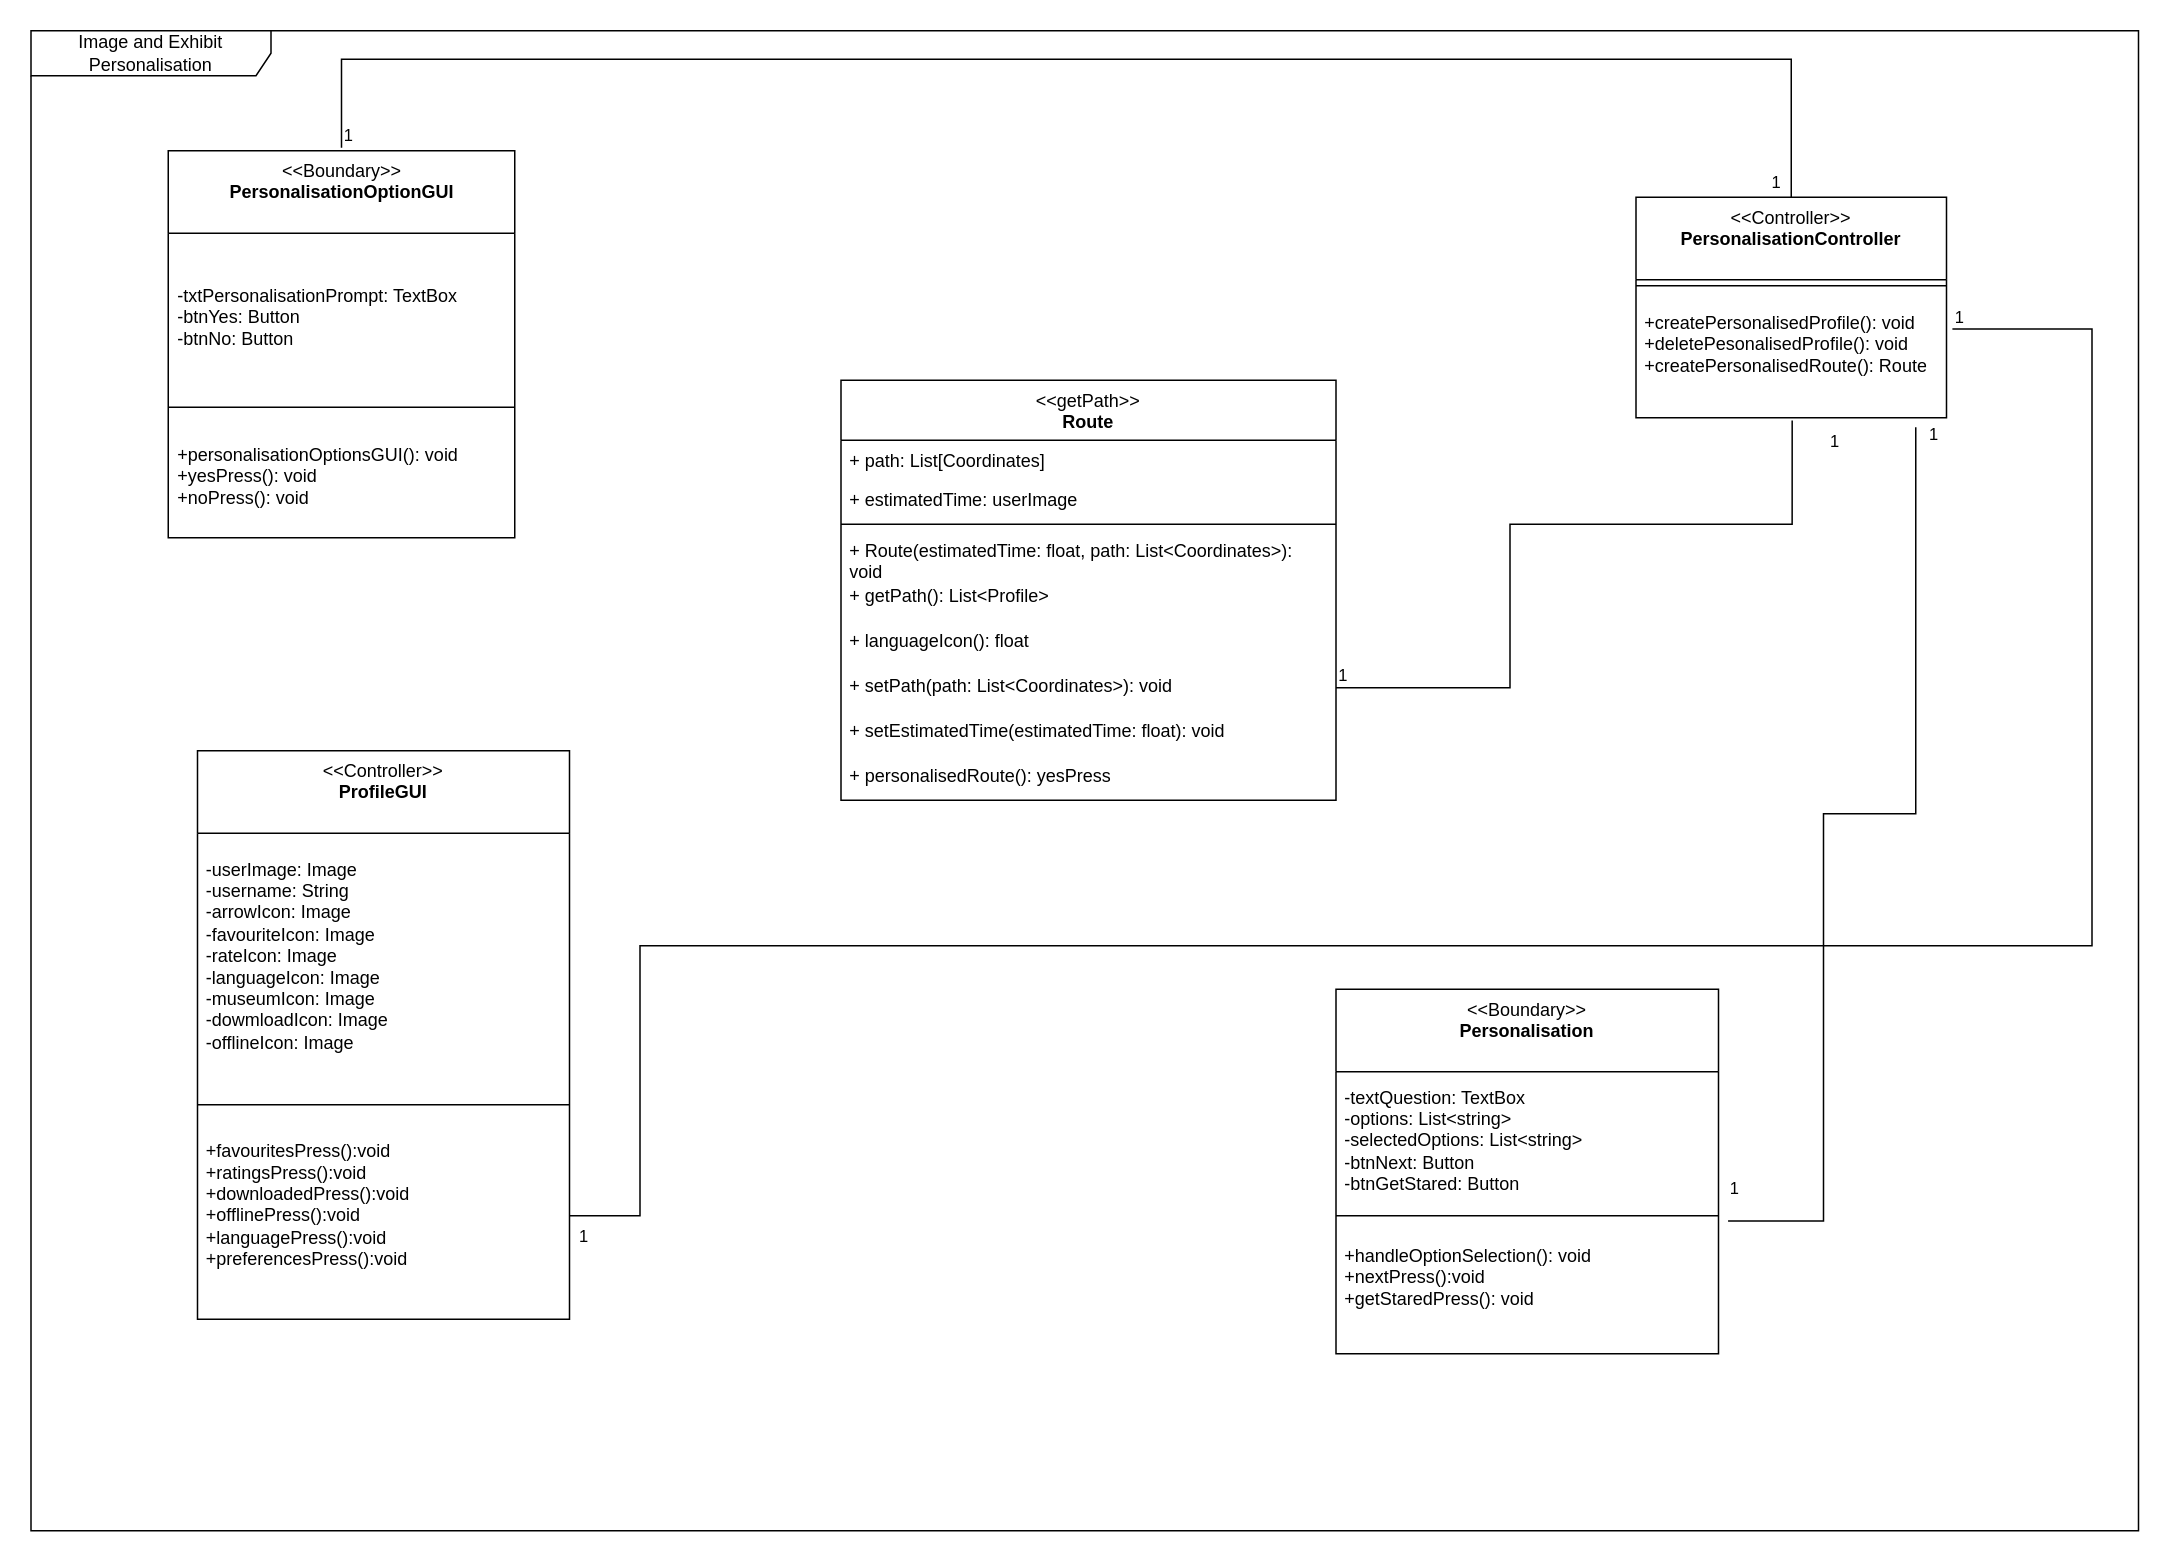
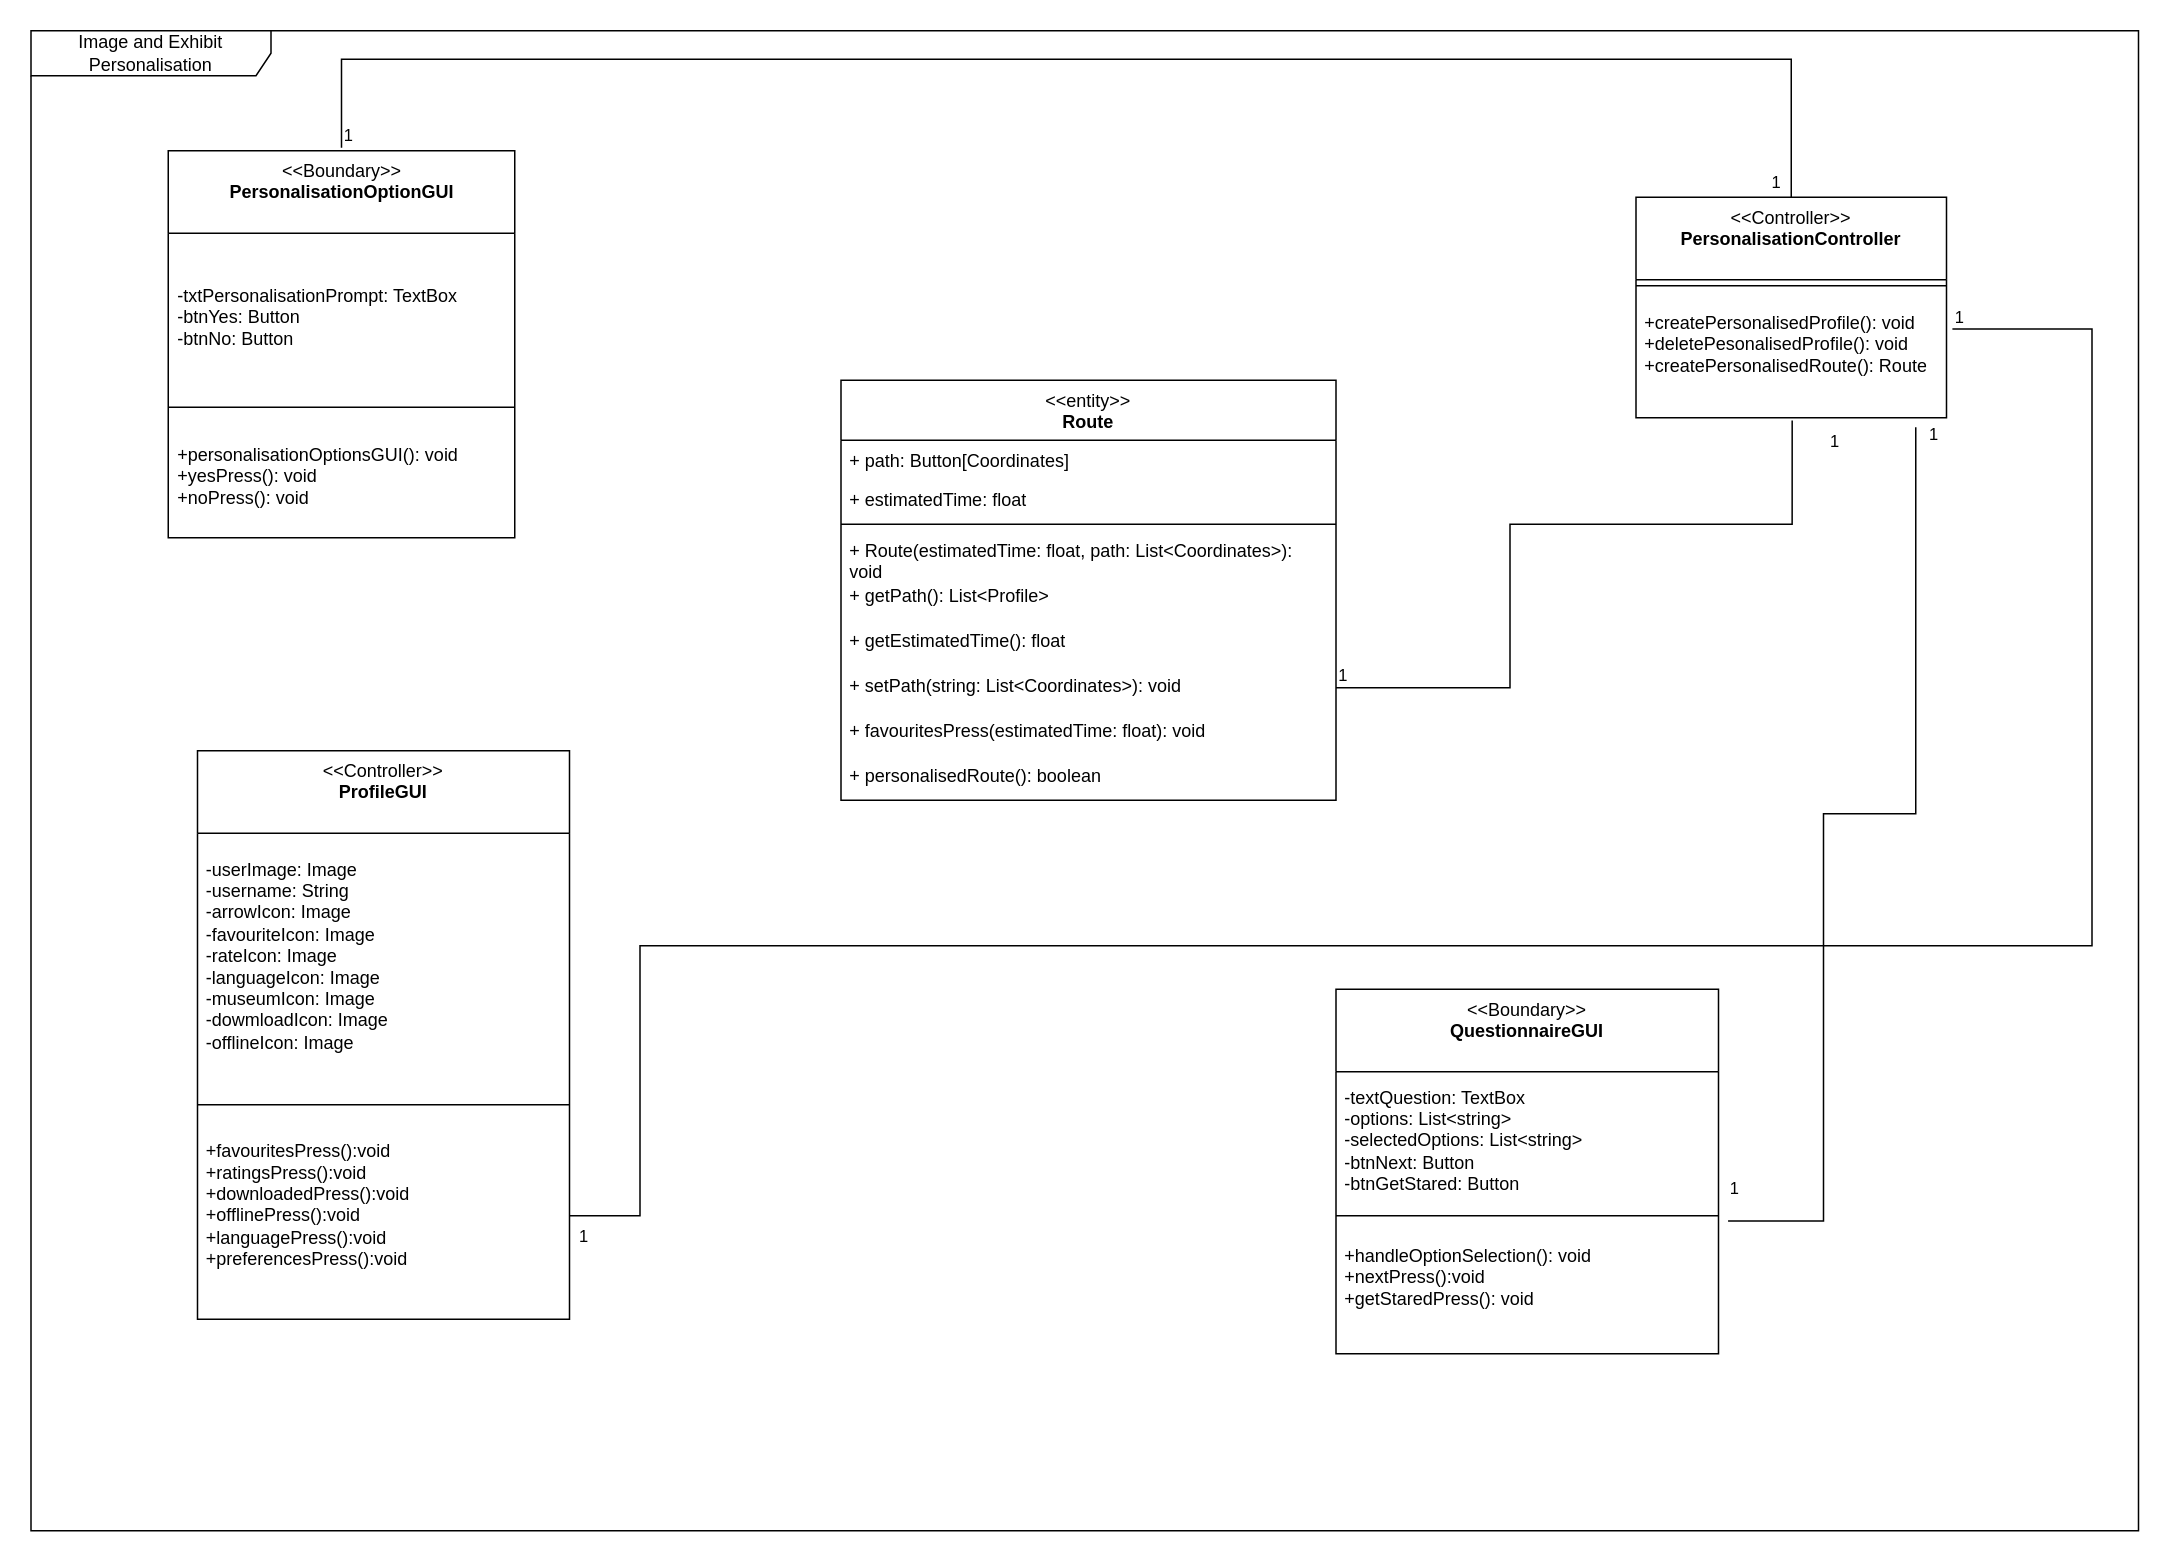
(1088, 412) -> (1088, 412)
(964, 462) -> (976, 462)
(969, 501) -> (947, 501)
(954, 642) -> (972, 642)
(1033, 687) -> (1040, 687)
(1056, 732) -> (1053, 732)
(994, 777) -> (987, 777)
(1527, 1021) -> (1527, 1021)
